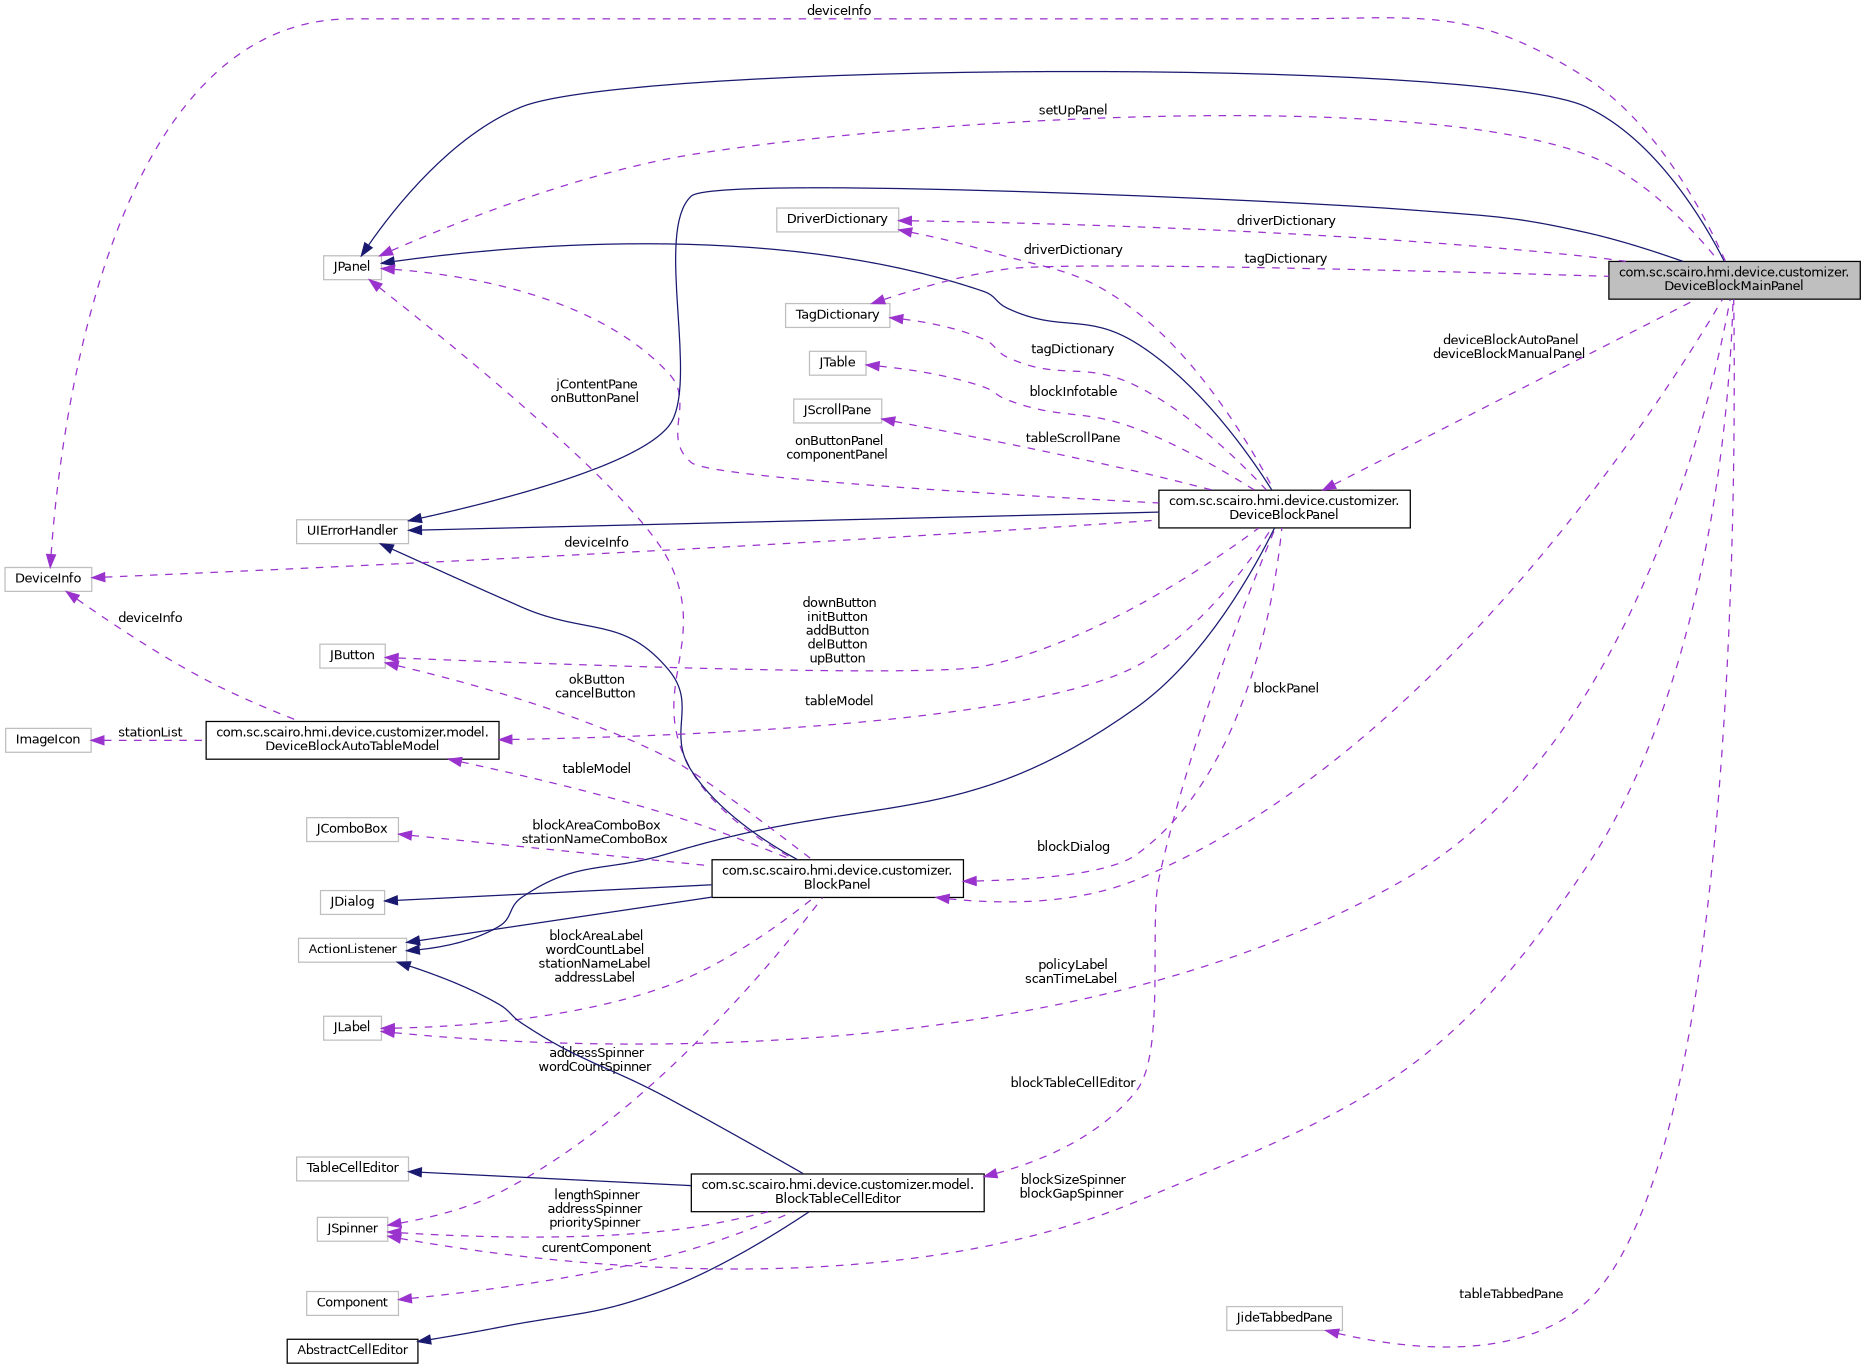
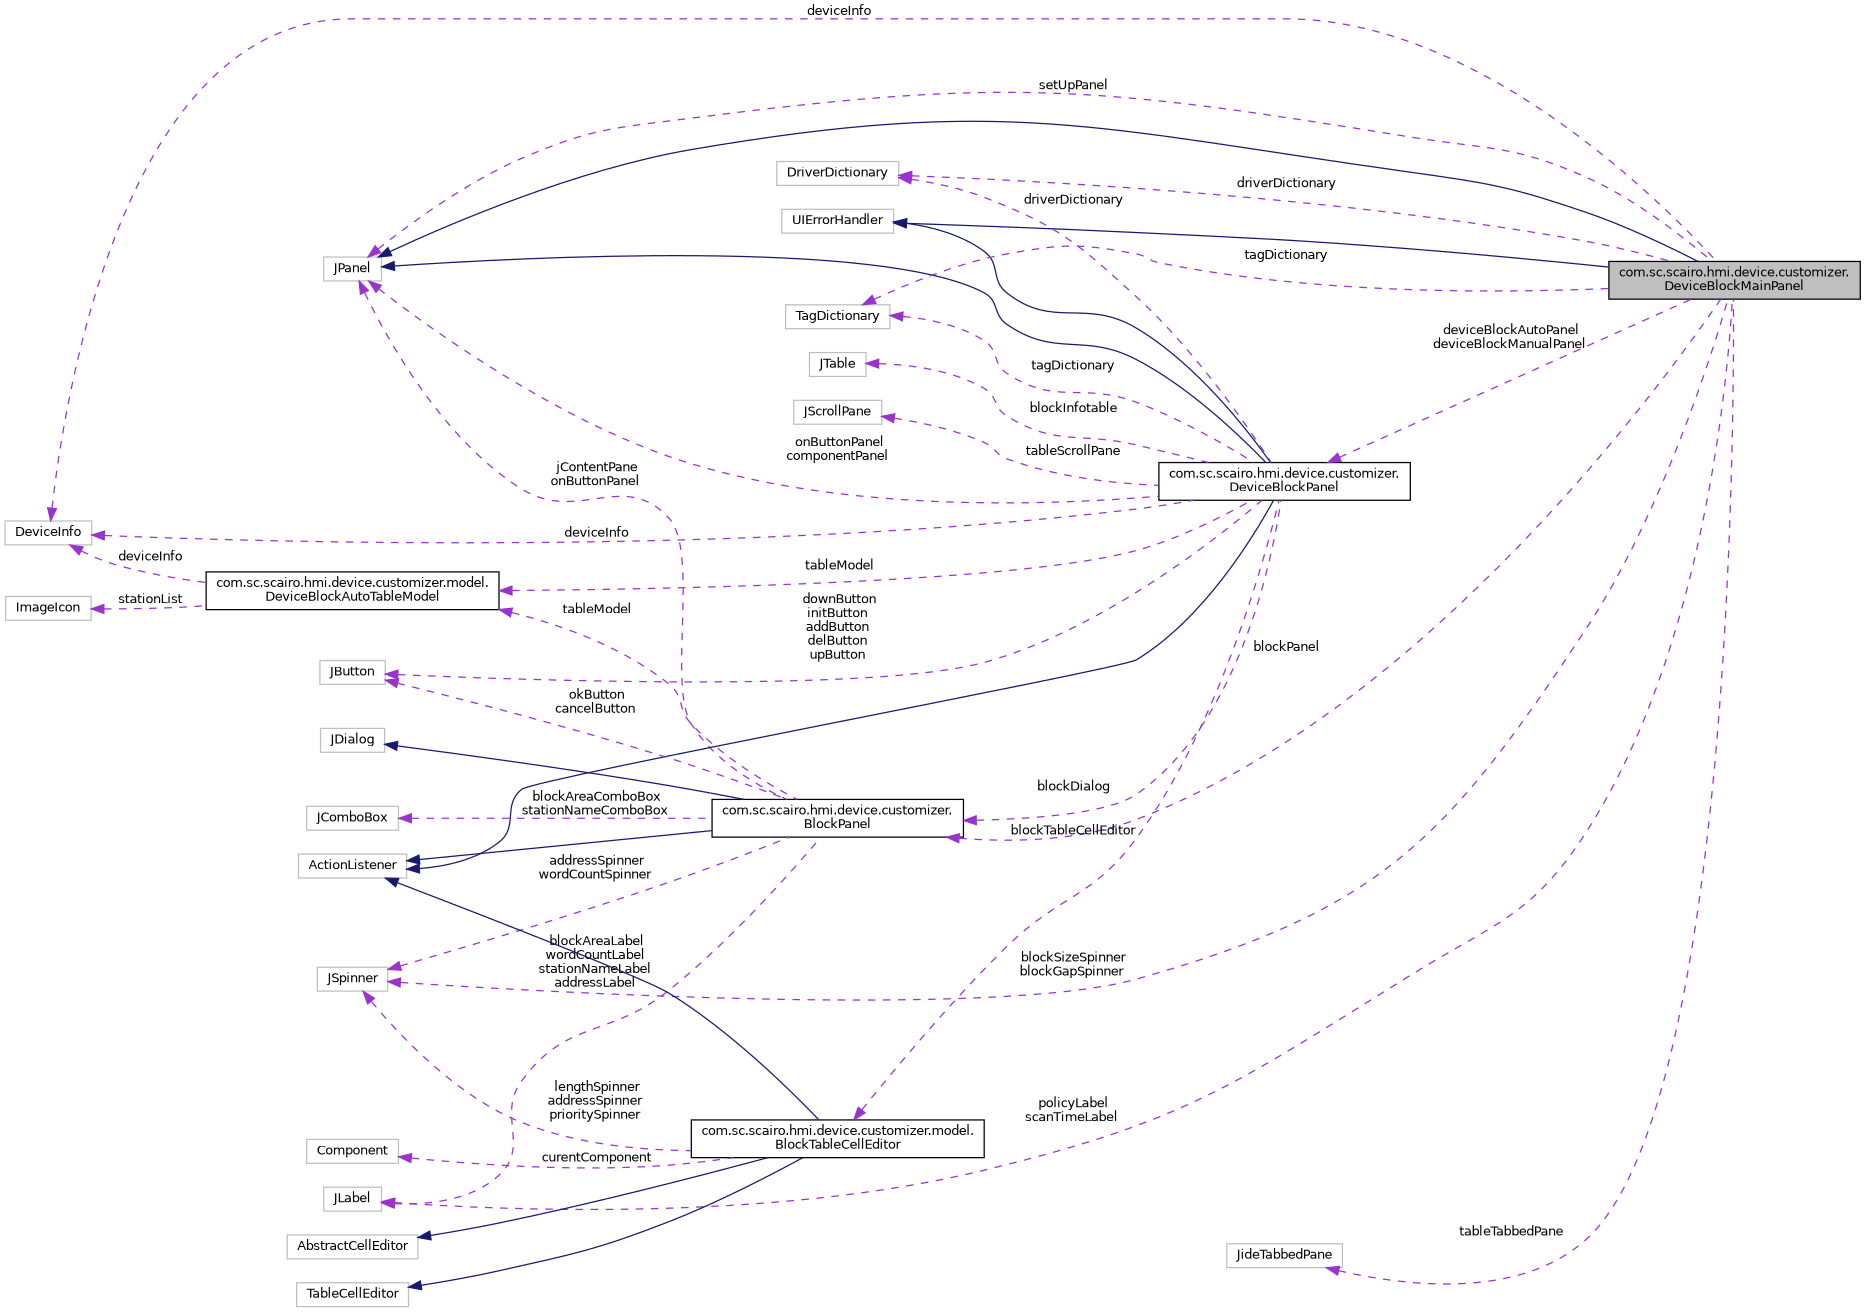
(647, 649) -> none
(353, 1351) -> (353, 1247)
